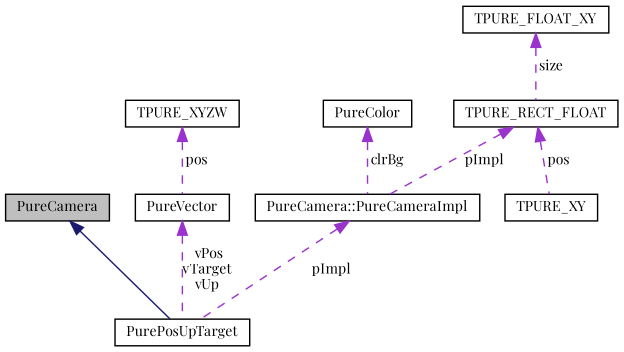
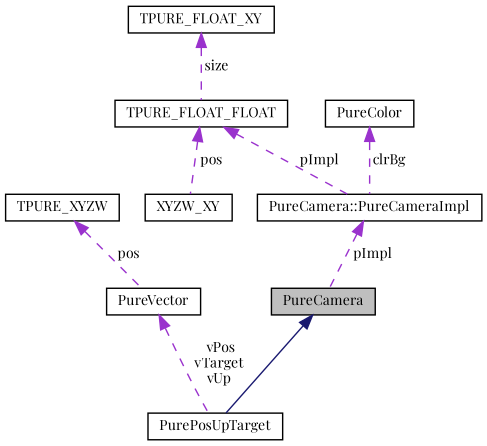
(536, 114) -> (201, 114)
(551, 208) -> (189, 208)
(269, 274) -> (343, 261)
